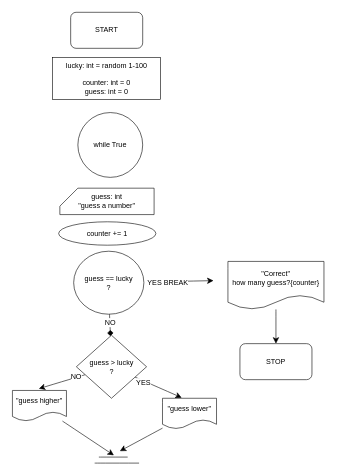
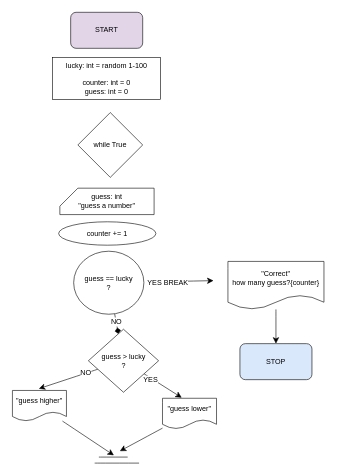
(107, 30) -> (107, 30)
(110, 145) -> (110, 145)
(276, 362) -> (276, 362)
(111, 367) -> (123, 361)
